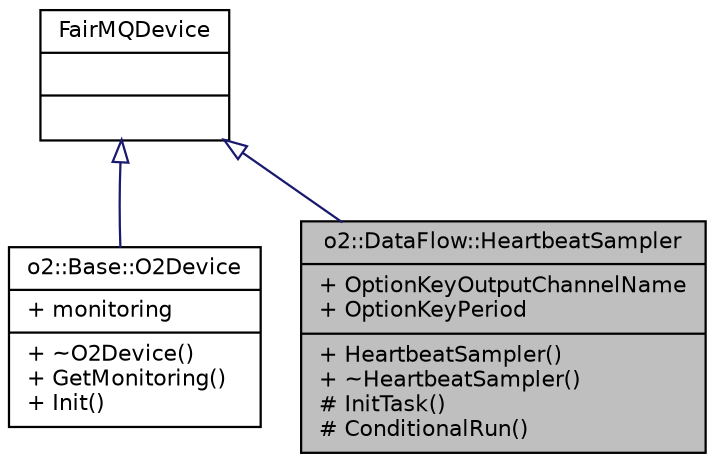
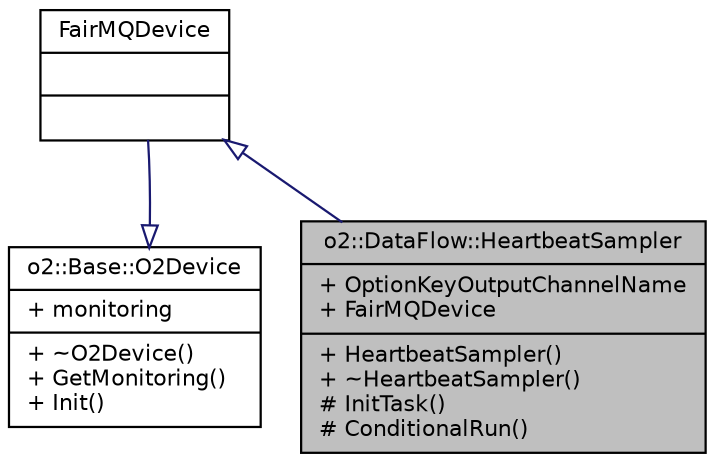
(120, 205) -> (150, 182)
(424, 310) -> (408, 310)
